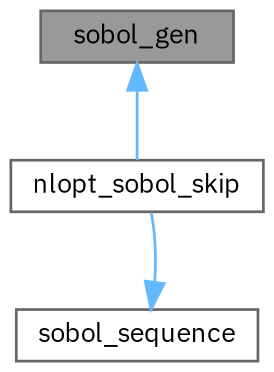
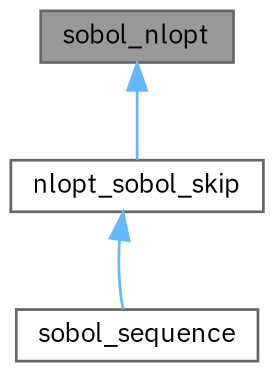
(137, 37) -> (137, 37)
(155, 247) -> (119, 275)
